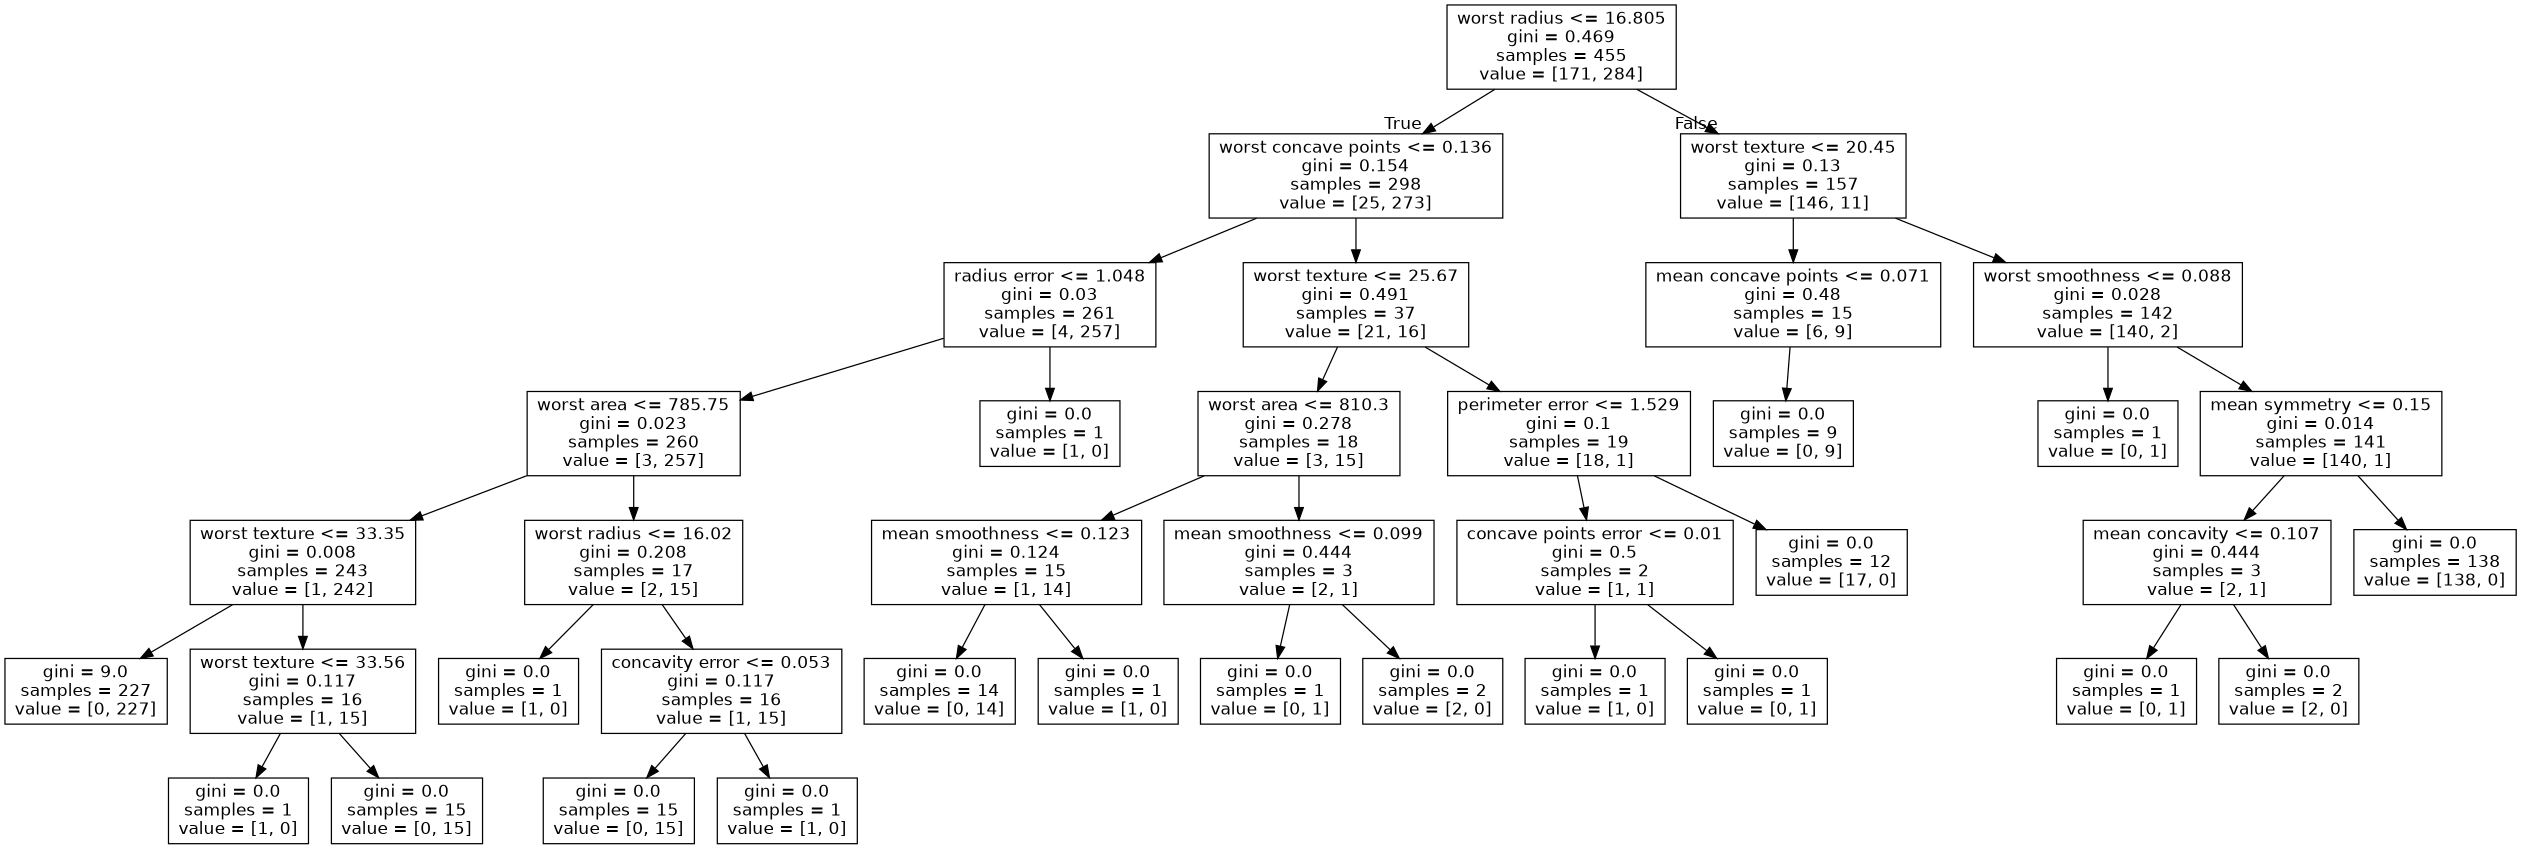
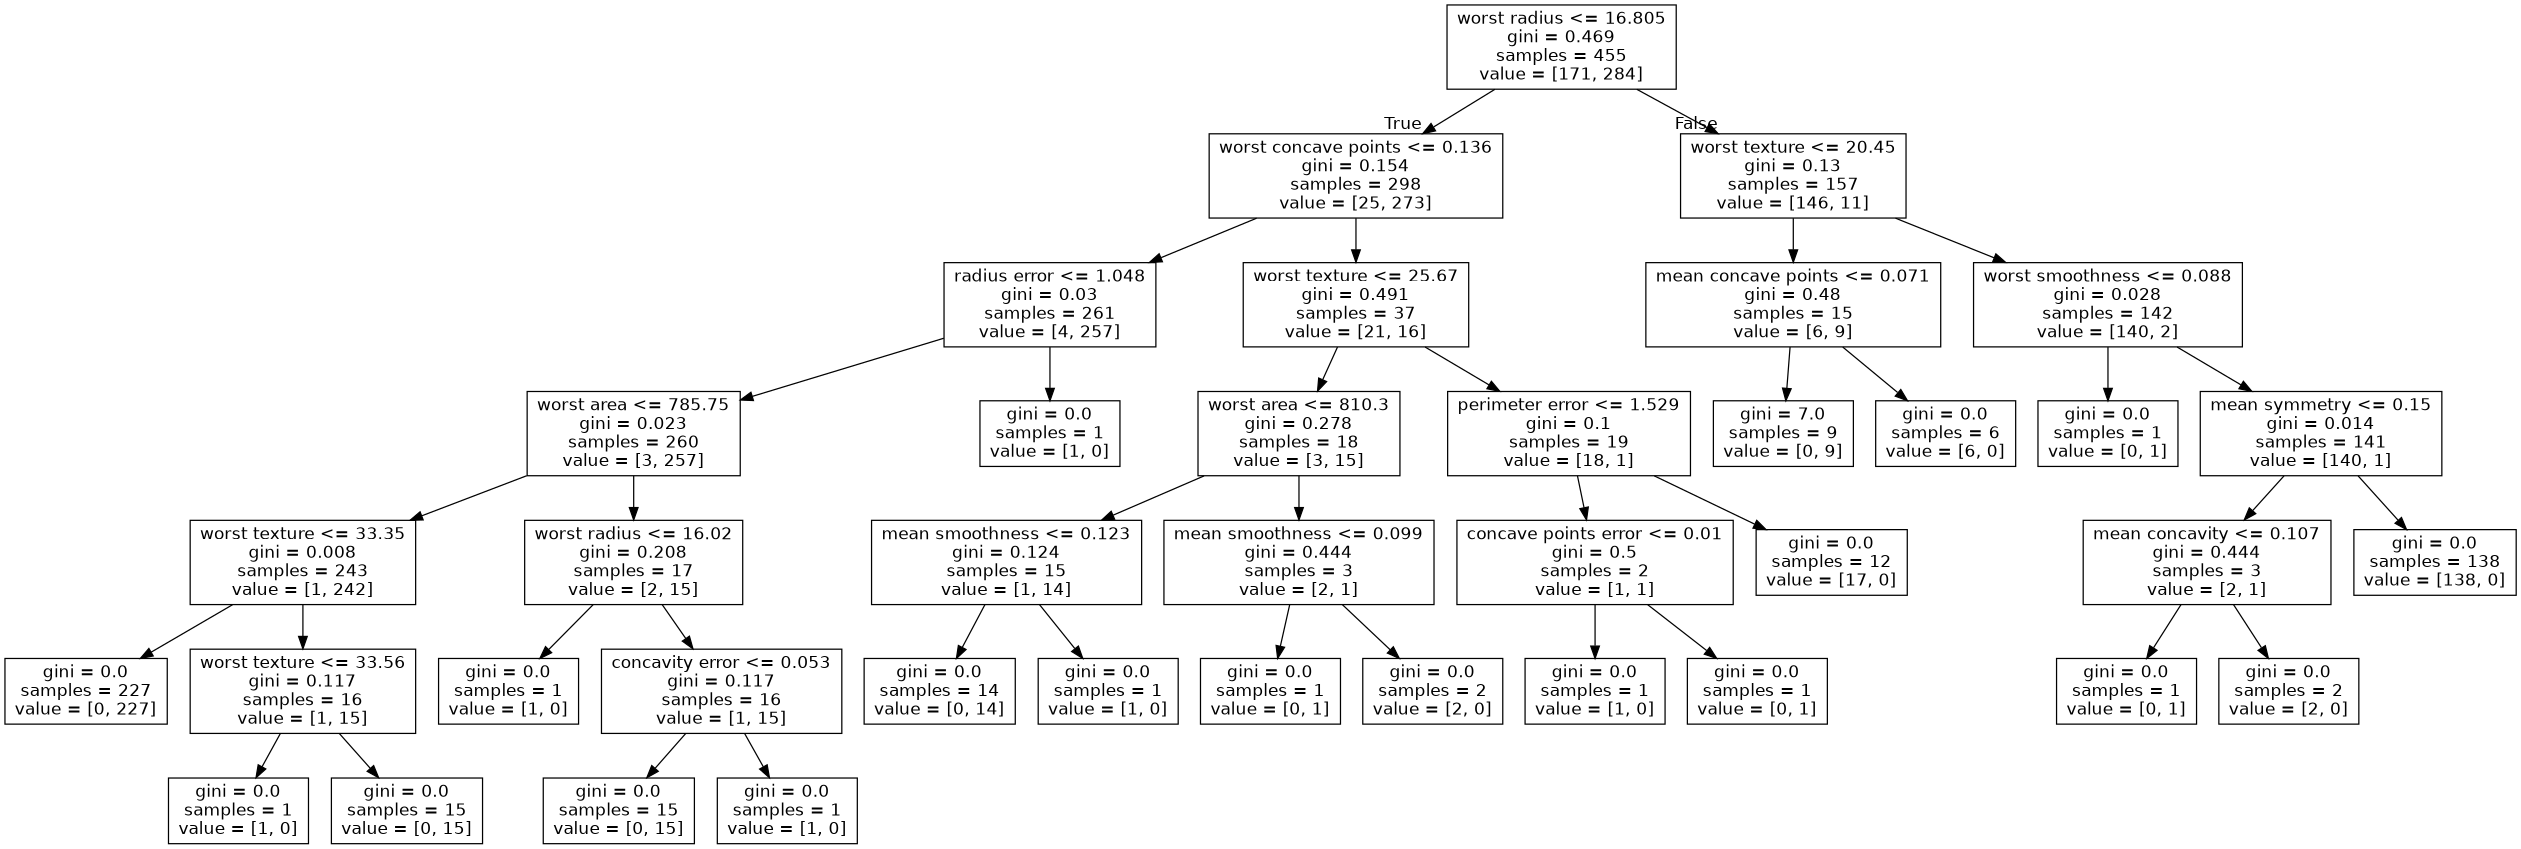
(1783, 434) -> (1783, 434)
none -> (1946, 434)
(86, 691) -> (86, 691)
